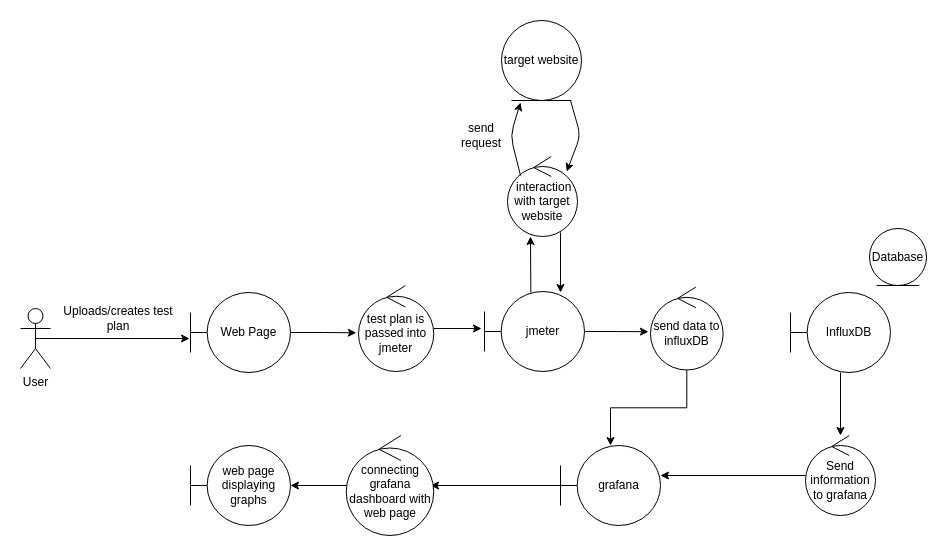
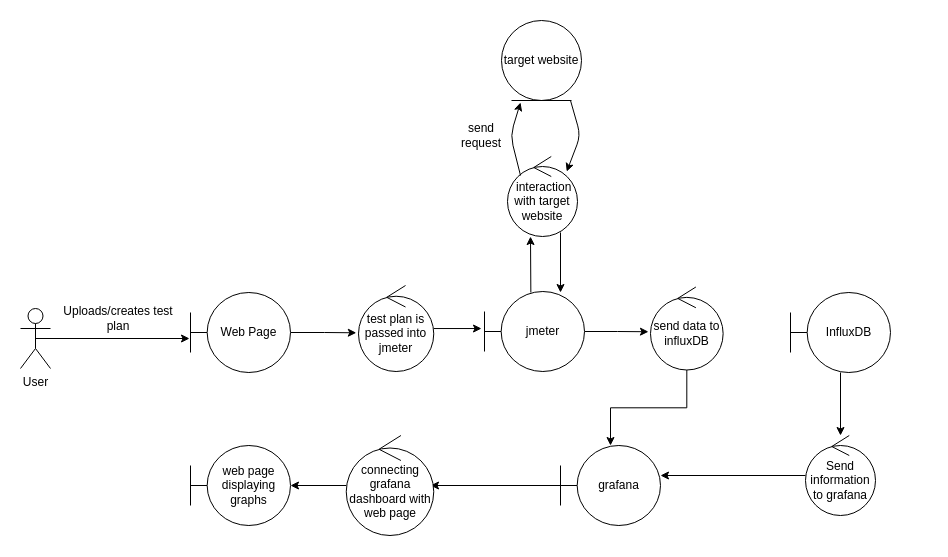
(898, 257) -> none
